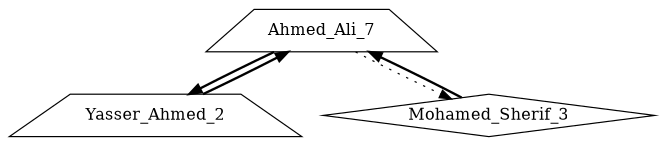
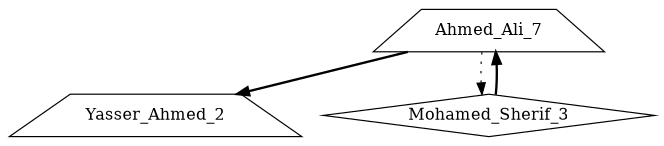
(240, 76) -> none
